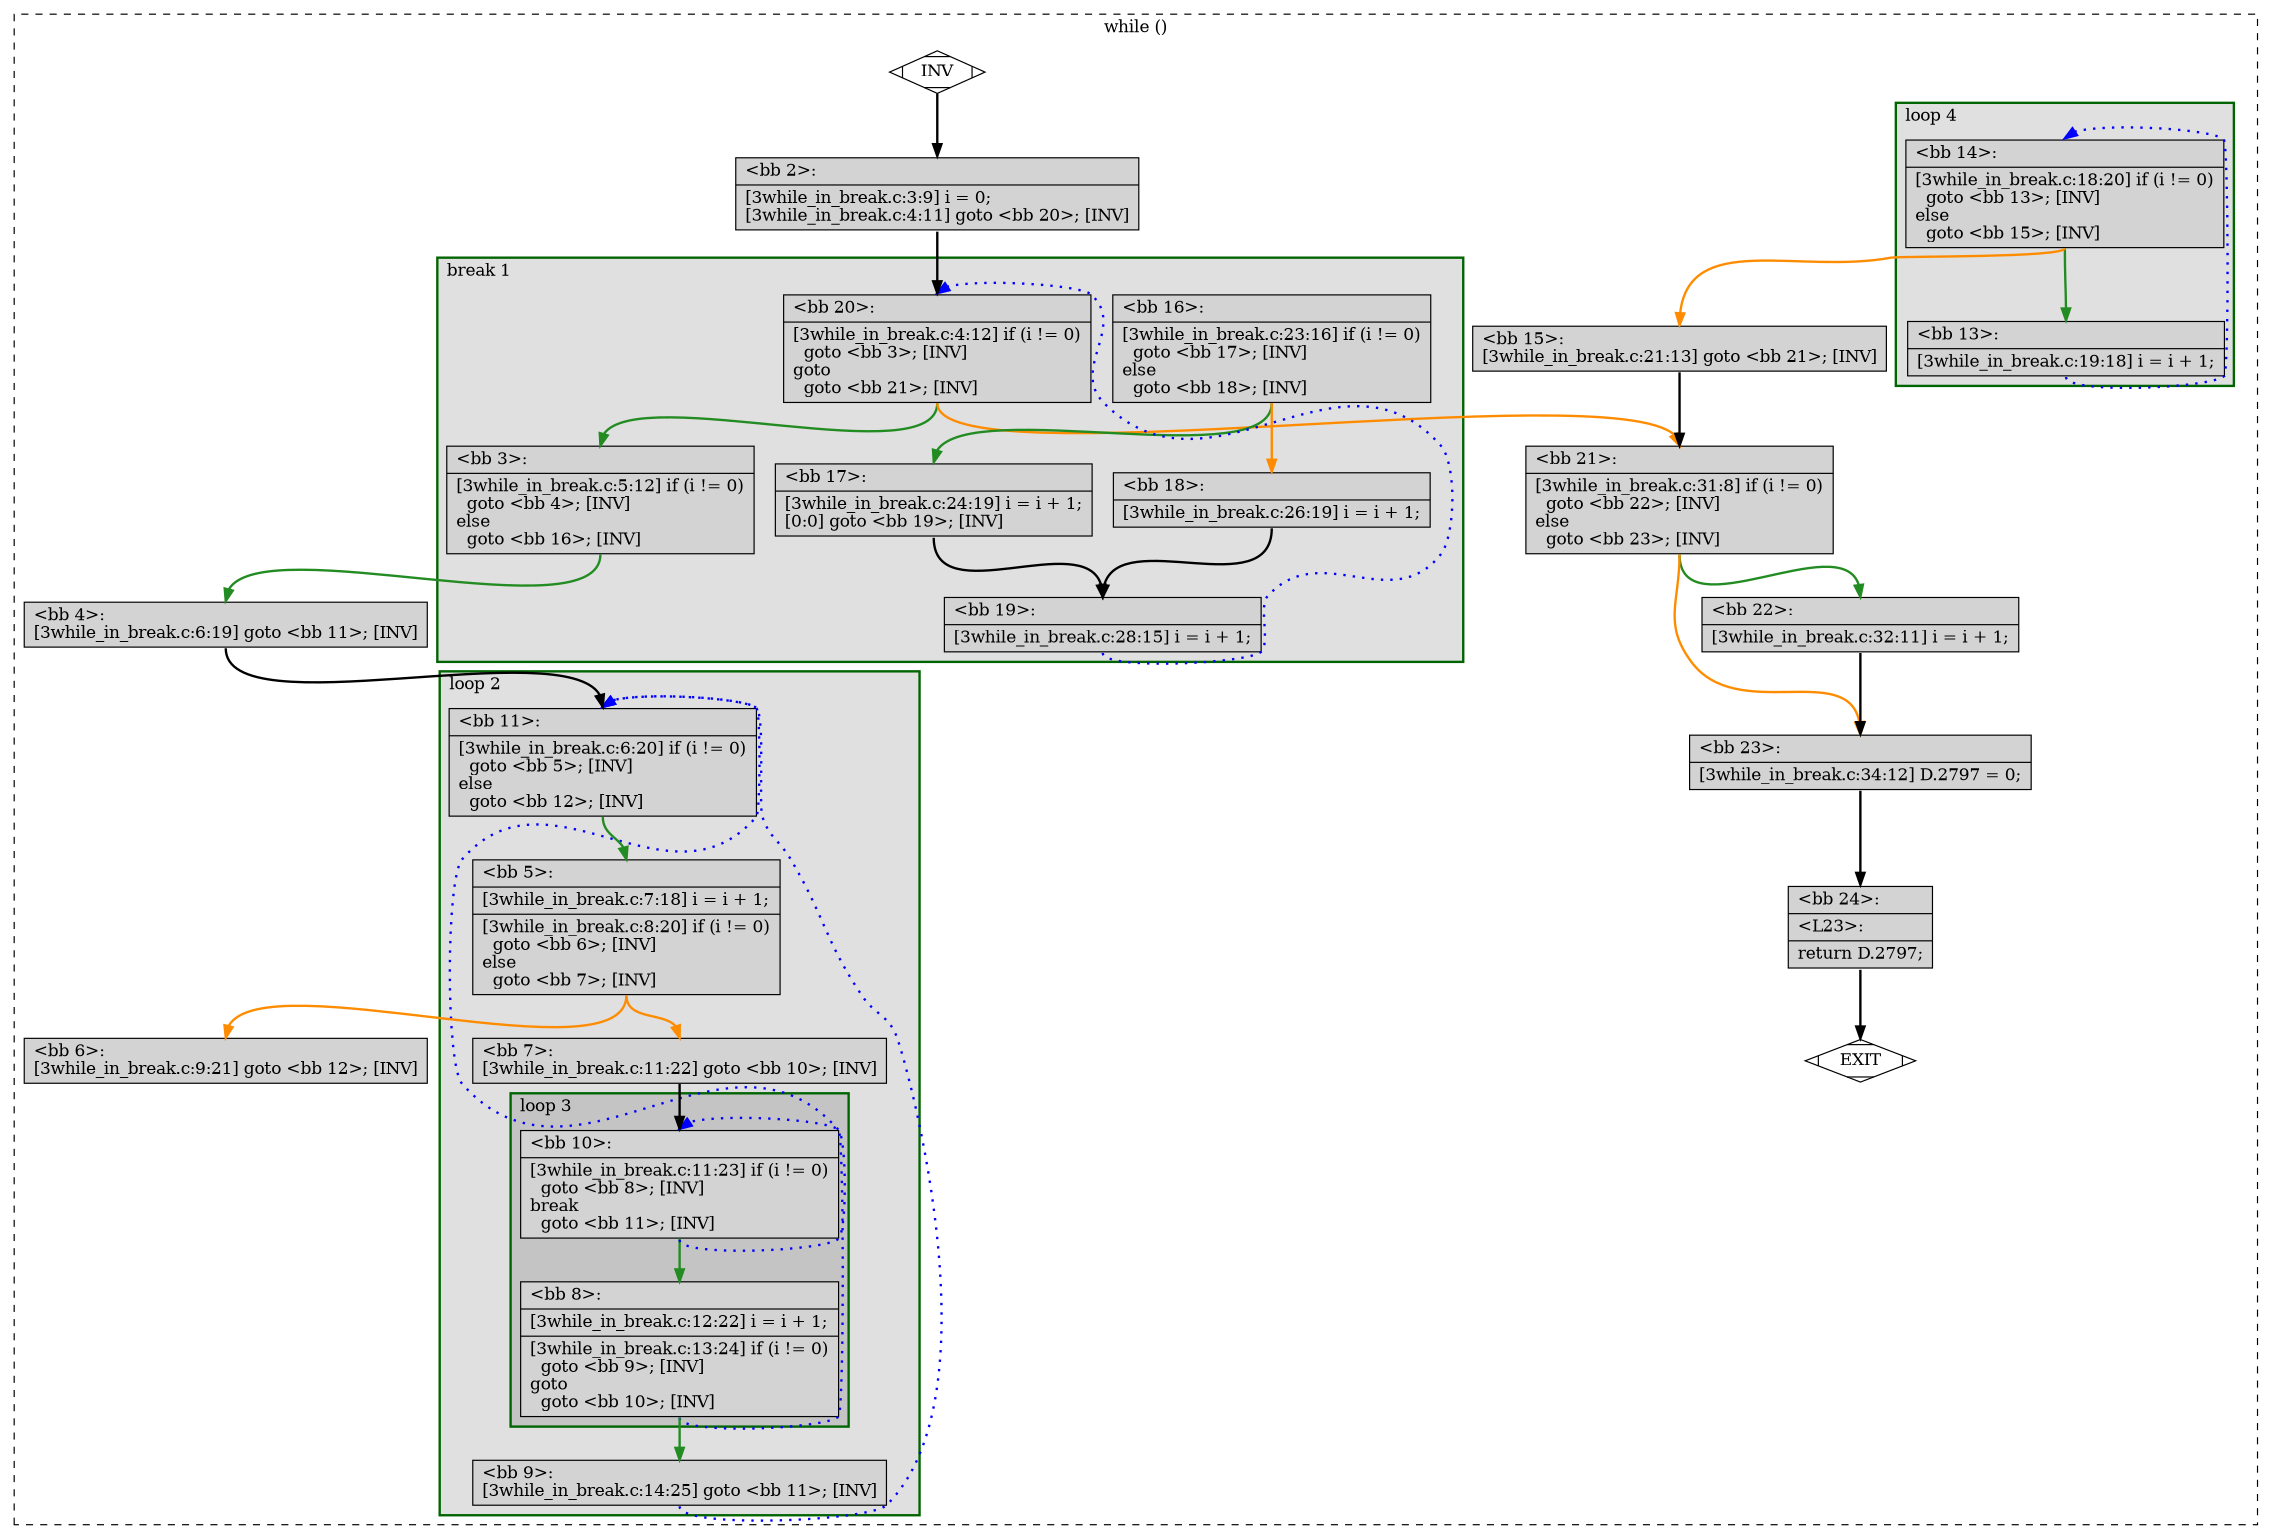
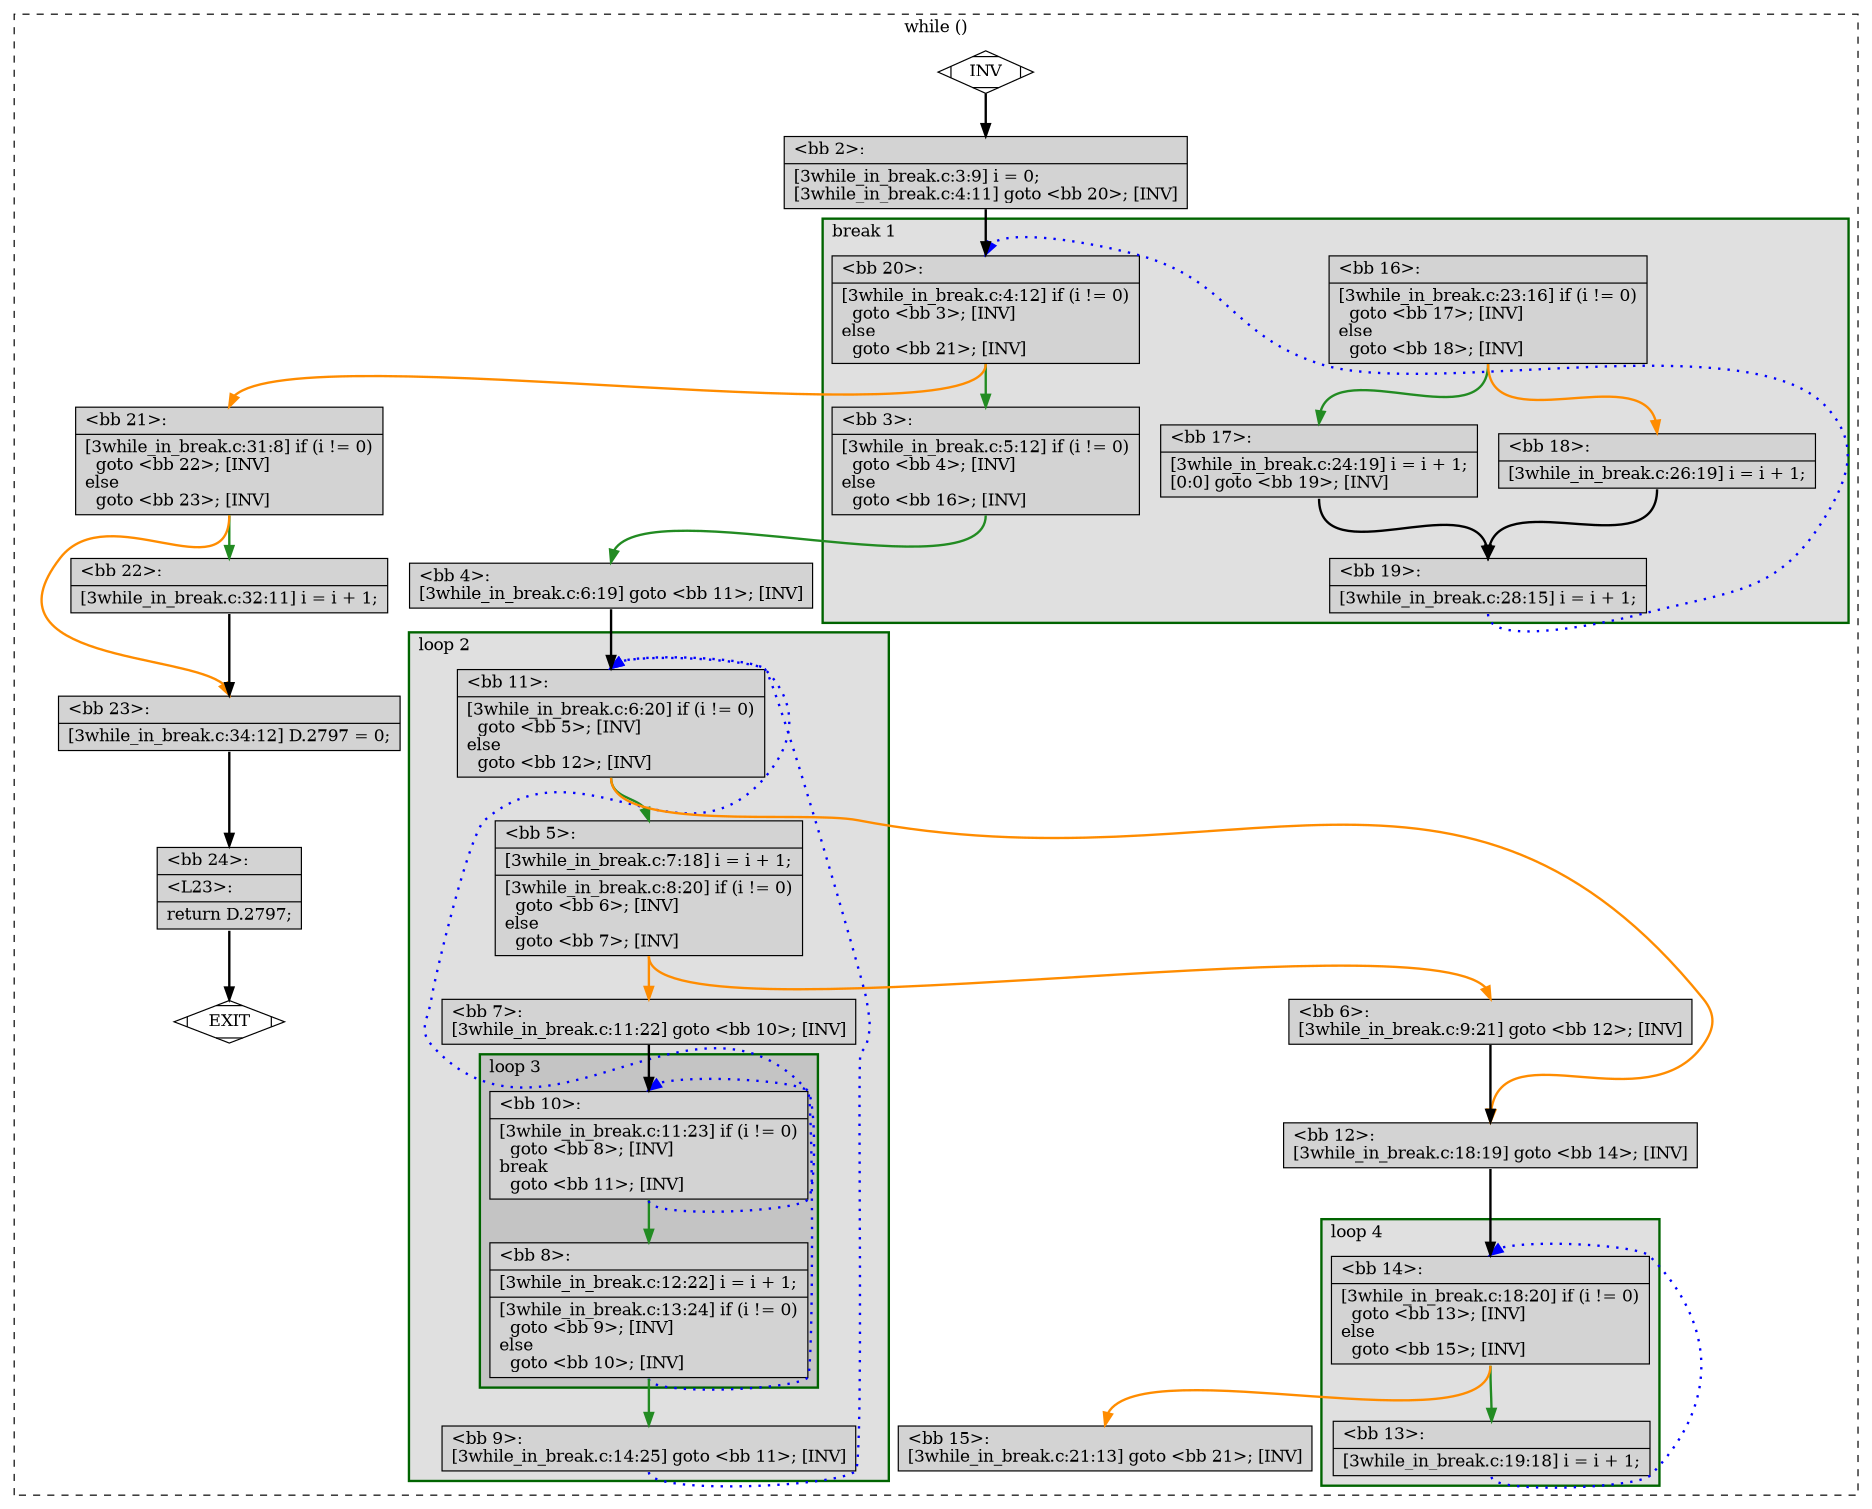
(812, 371) -> (859, 332)
(1680, 403) -> none
none -> (1490, 1145)
(549, 1385) -> (517, 1346)
